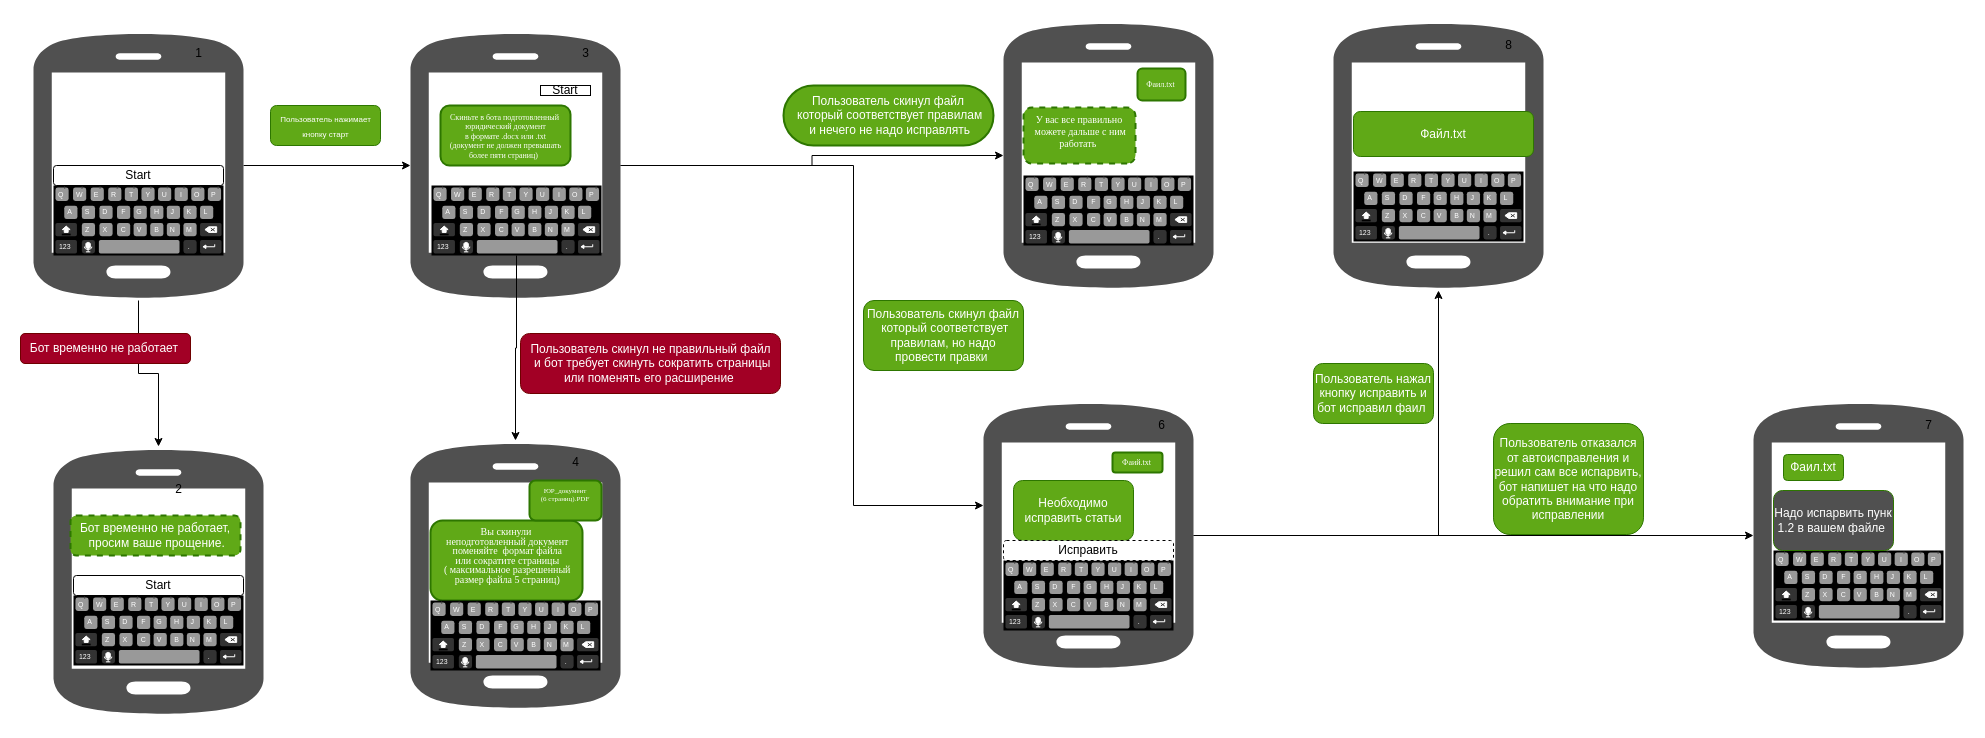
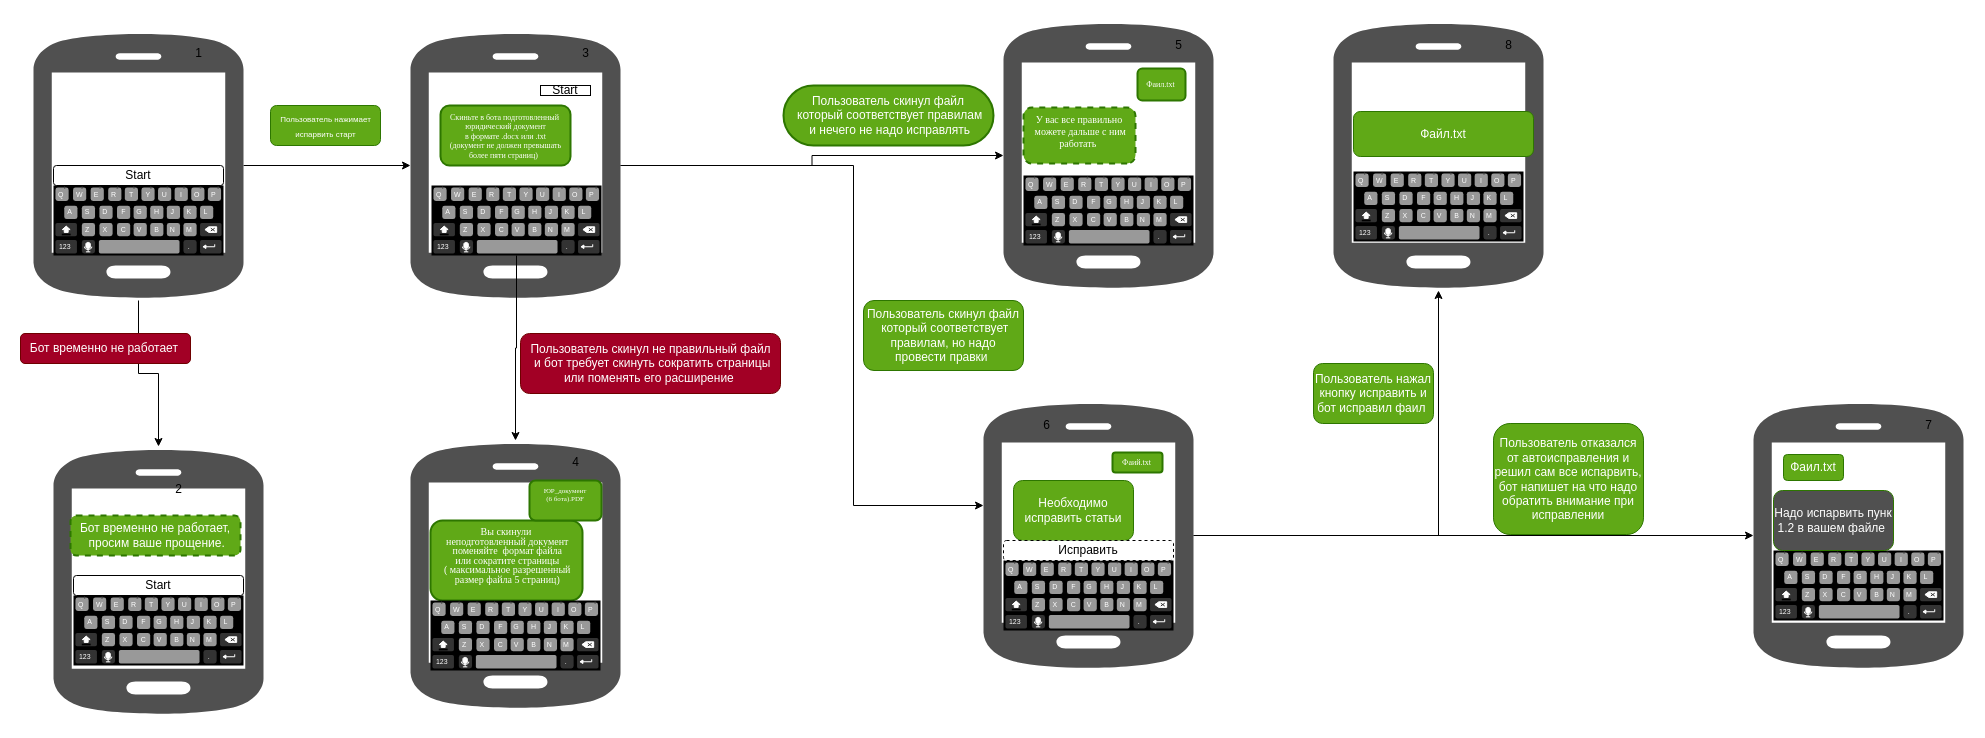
none -> (1179, 46)
(326, 126) -> (326, 126)
(1162, 426) -> (1047, 426)
(566, 496) -> (566, 496)
